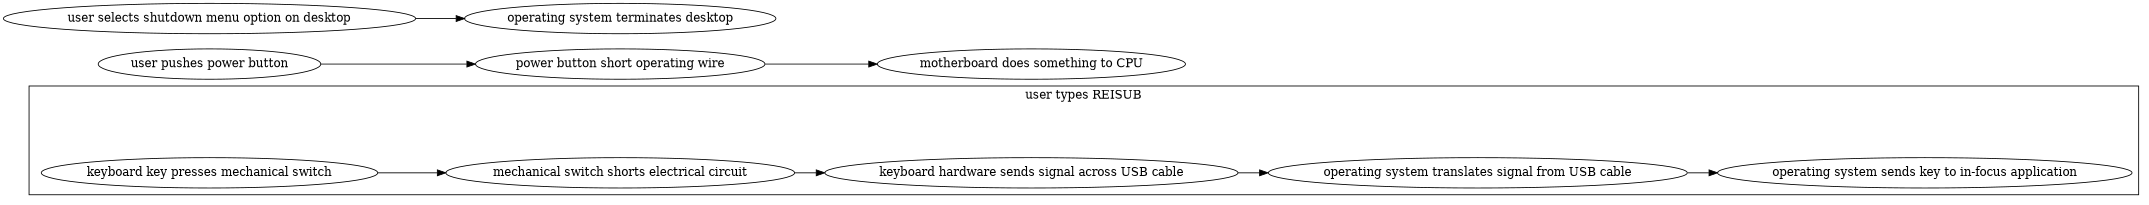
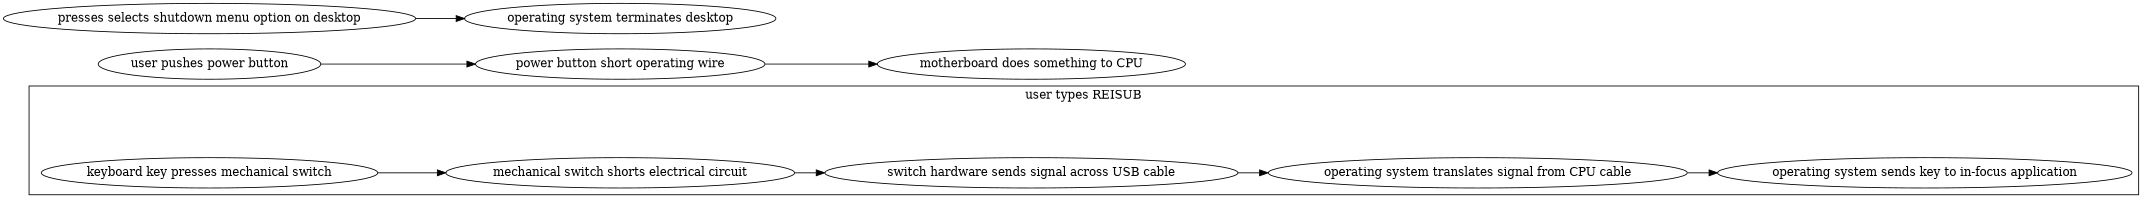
(209, 19) -> (209, 19)
(1031, 173) -> (1031, 173)
(1478, 173) -> (1478, 173)
